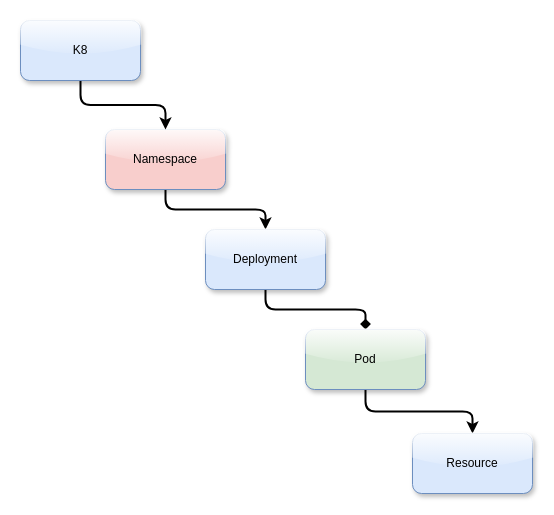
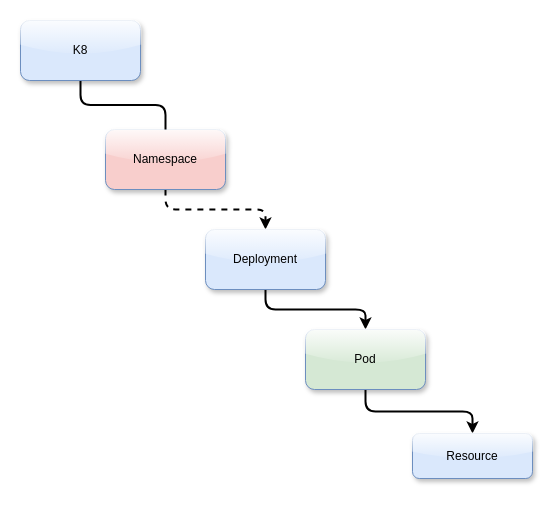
(166, 119) -> (166, 121)
(214, 210) -> (214, 210)
(366, 318) -> (366, 319)
(473, 464) -> (473, 456)
